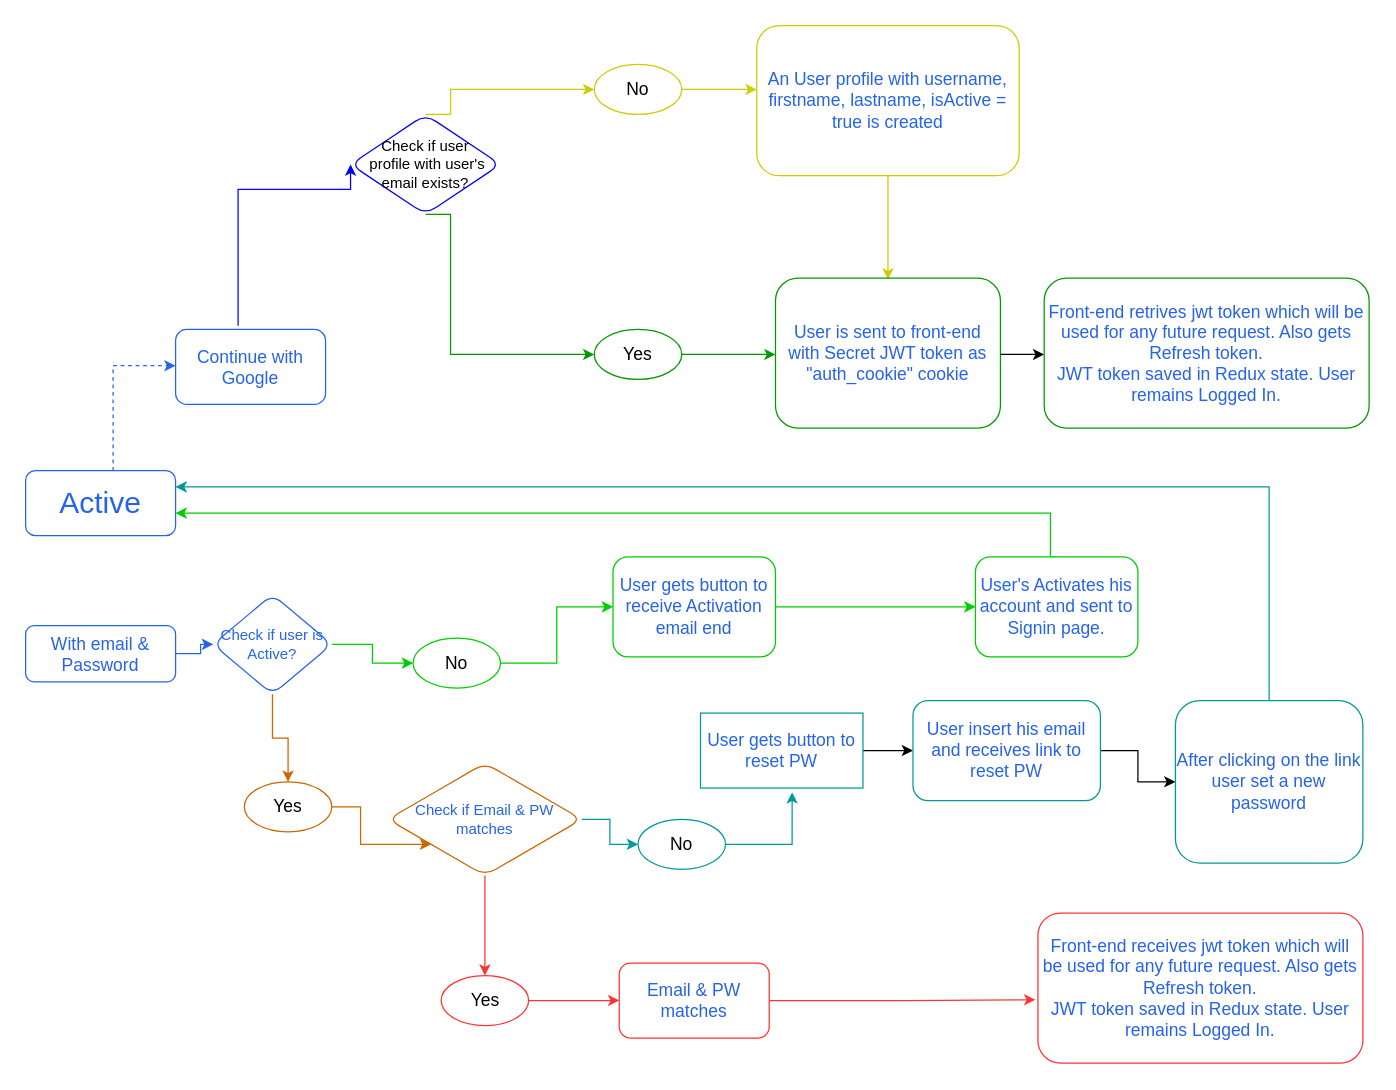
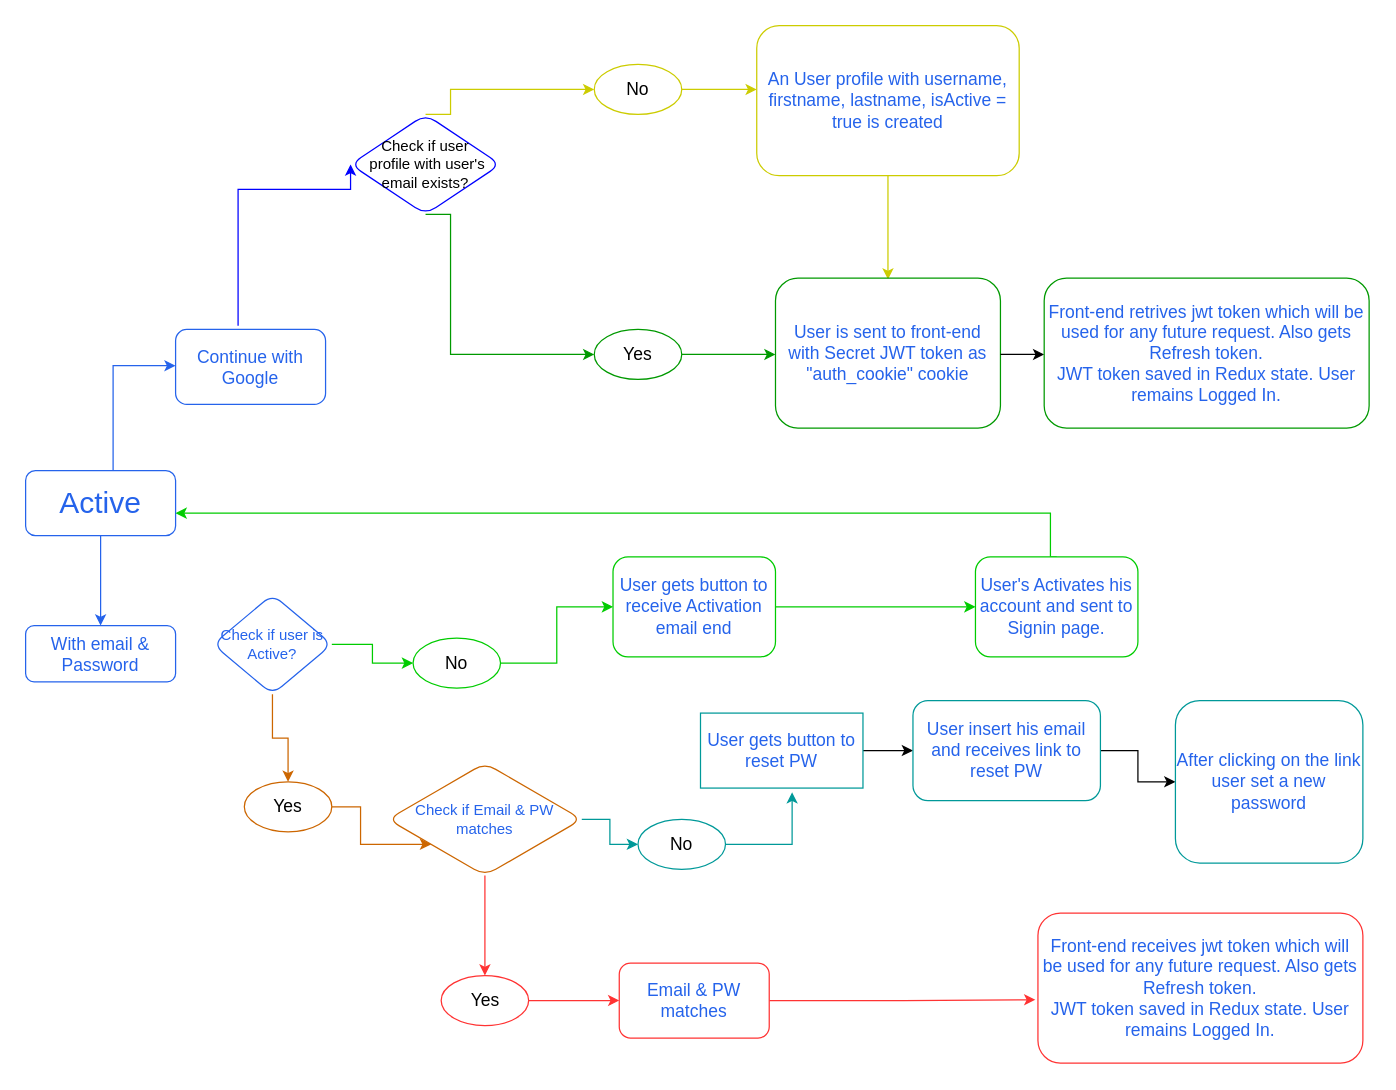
(113, 391) -> (113, 391)
(833, 487) -> none
none -> (101, 577)
(195, 654) -> none
